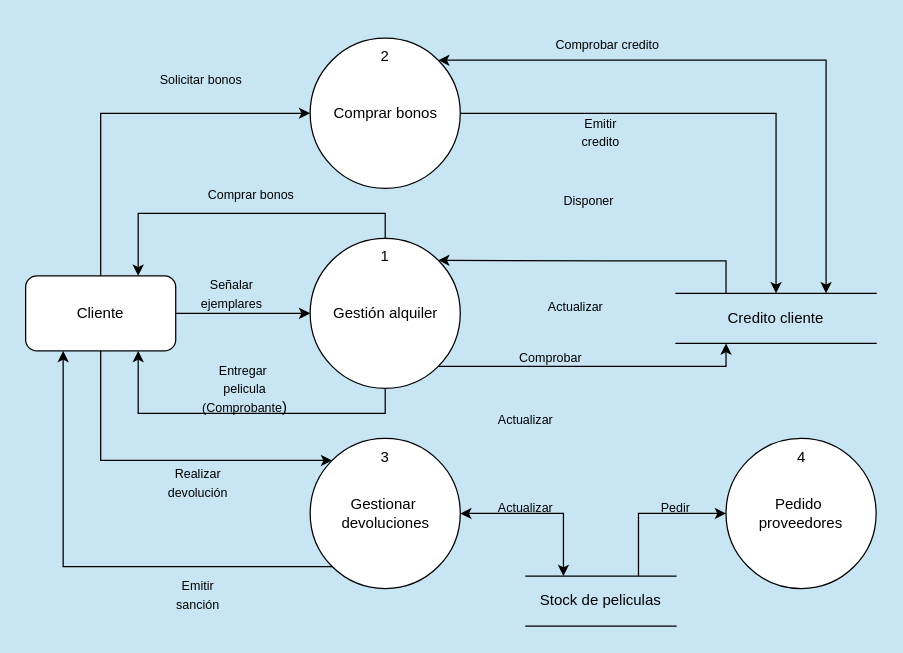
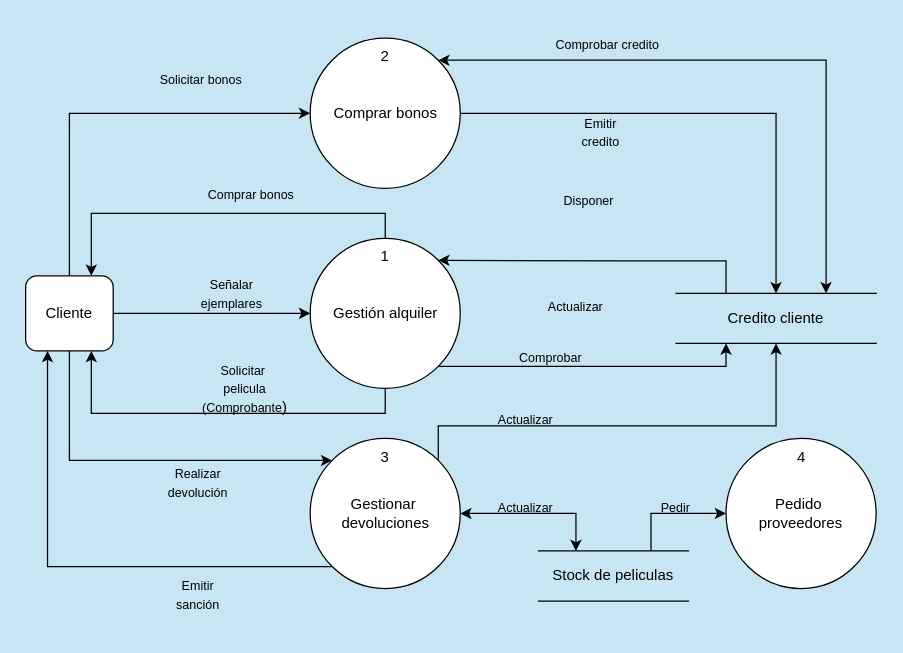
(101, 313) -> (69, 313)
(245, 388) -> (245, 388)
none -> (626, 426)
(601, 601) -> (613, 576)
